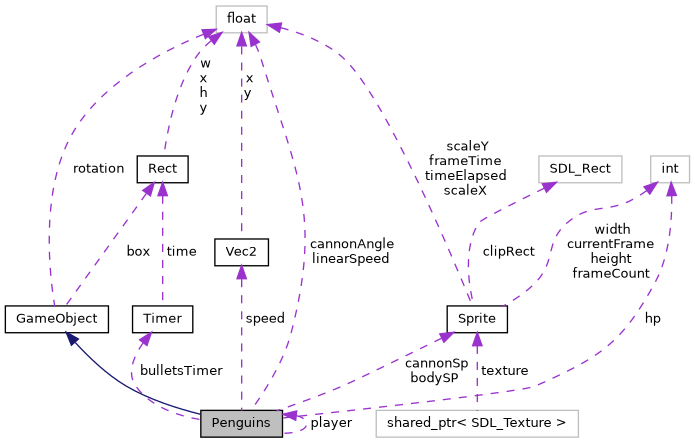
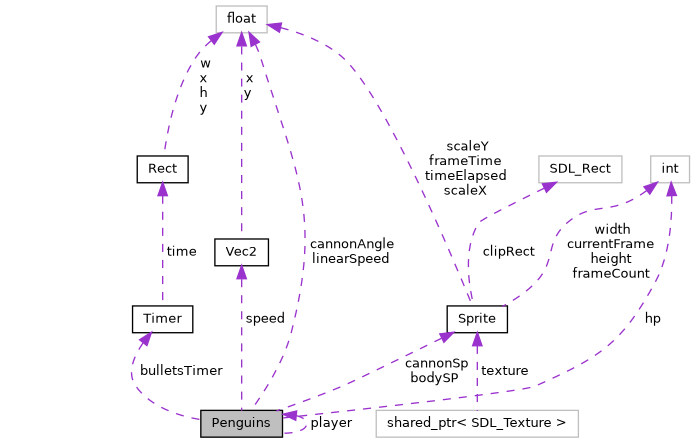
(57, 319) -> none
